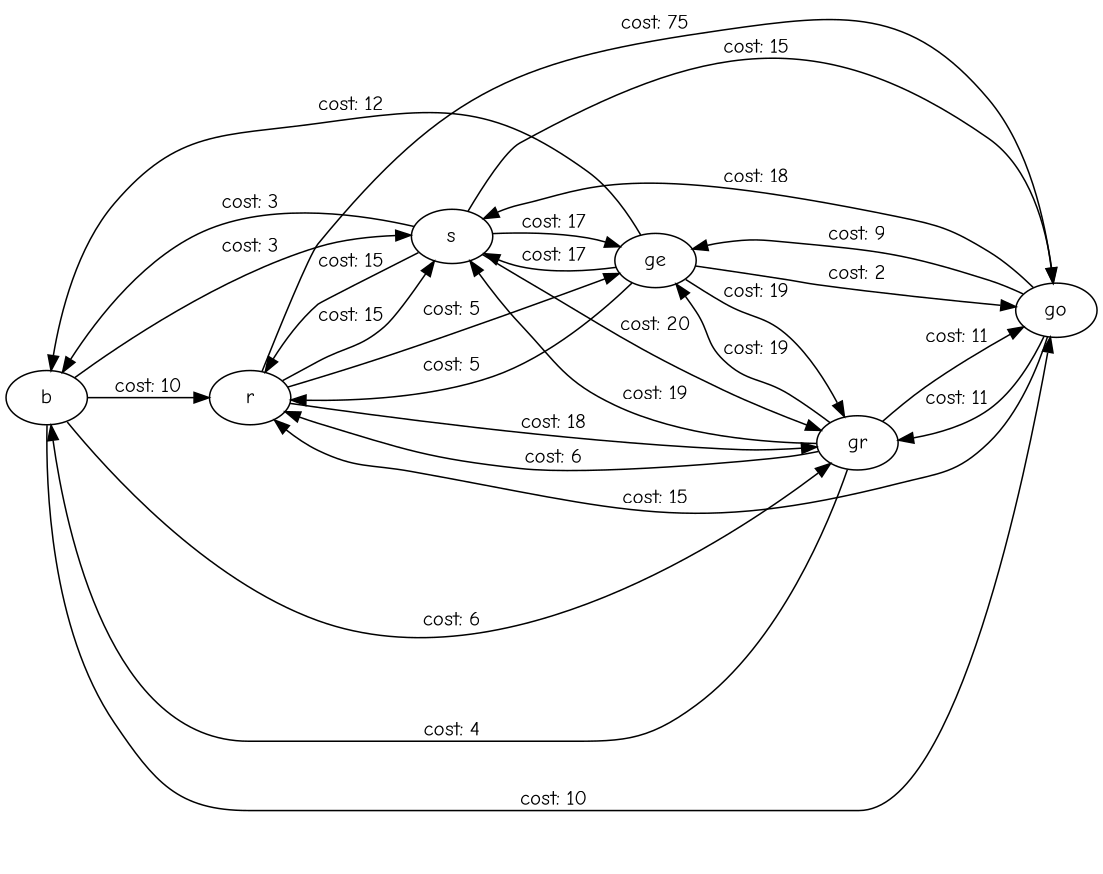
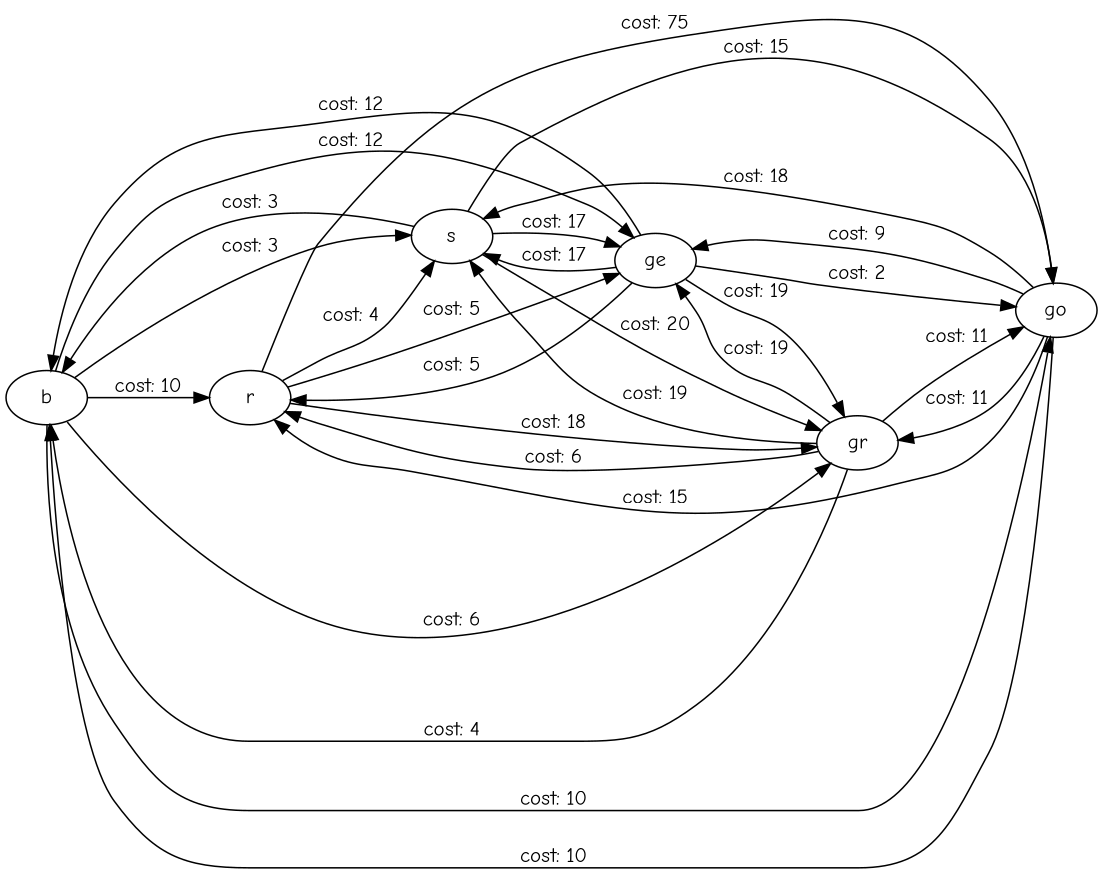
none -> (296, 162)
(337, 294) -> none
(351, 316) -> (351, 316)
none -> (594, 868)
